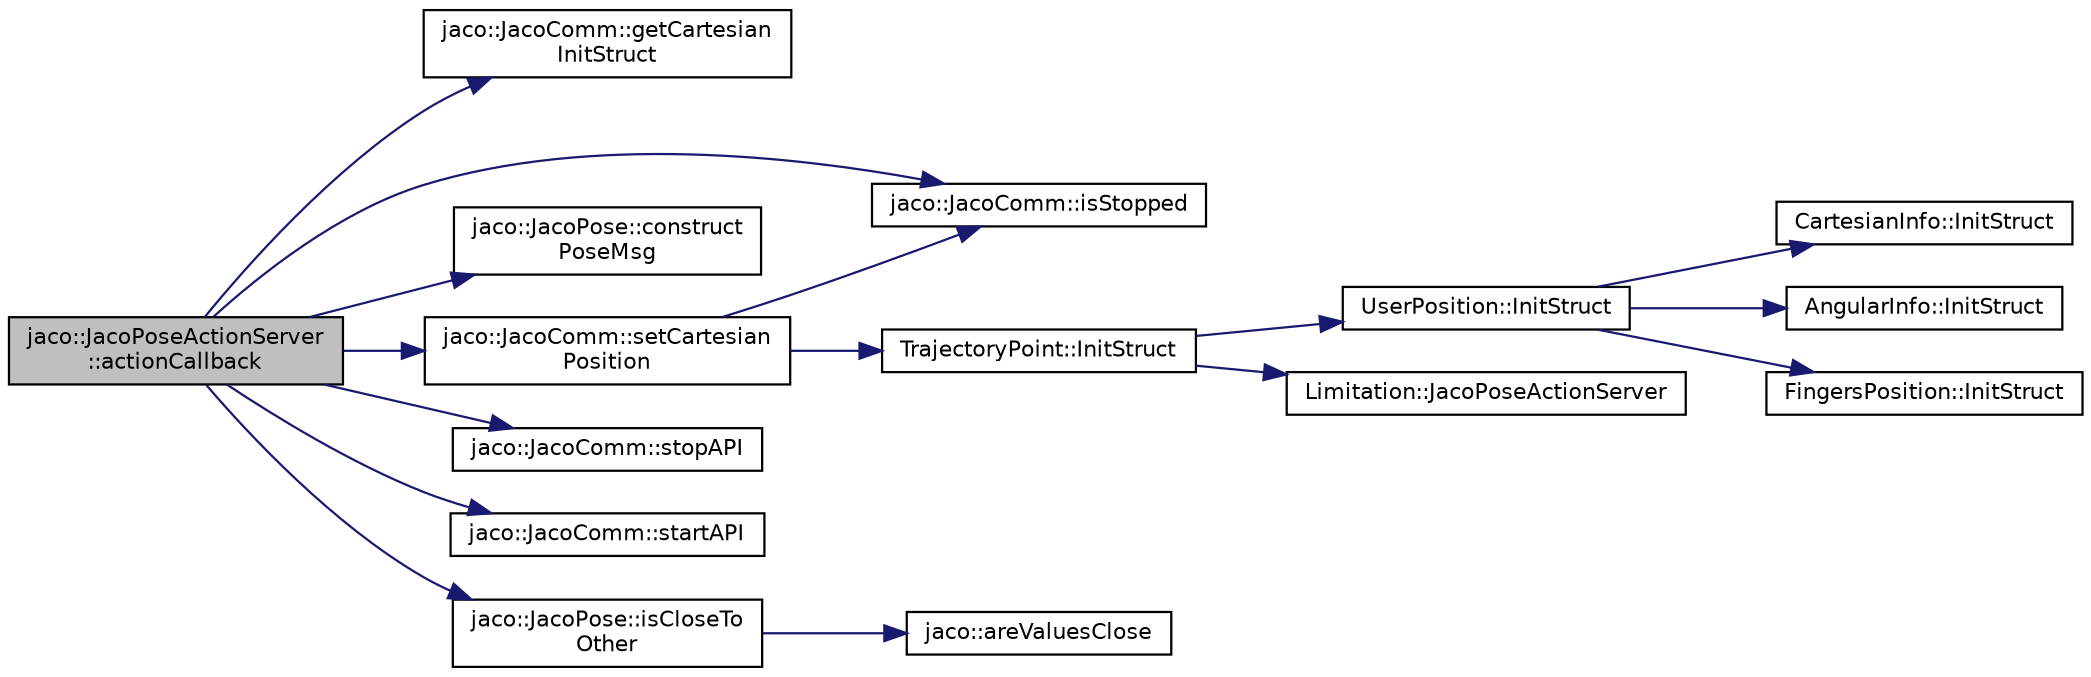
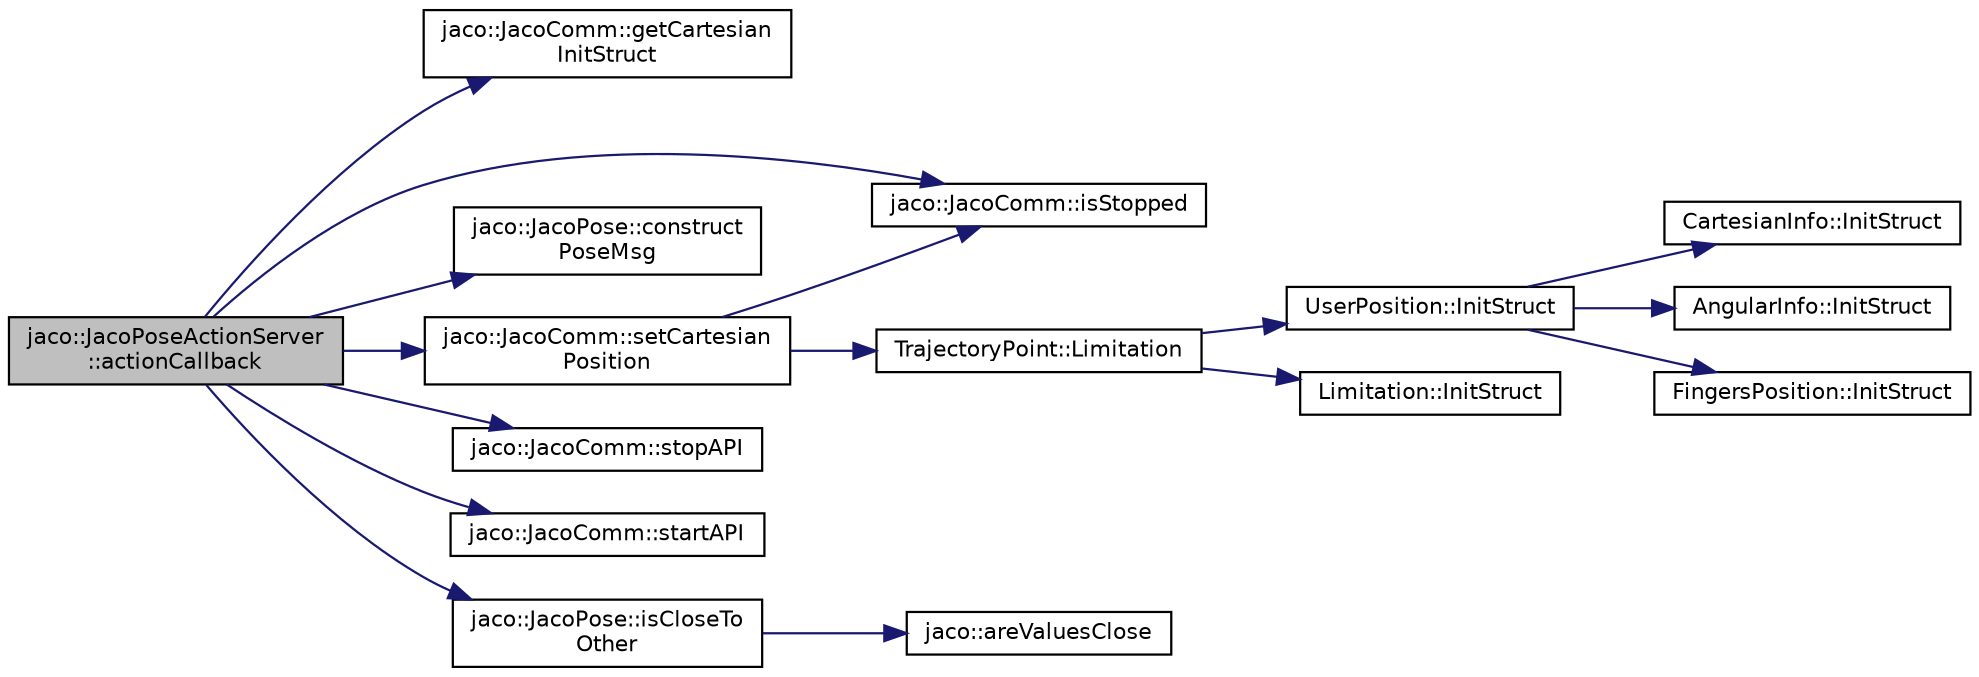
(1039, 351) -> (1039, 351)
(1486, 393) -> (1430, 393)
